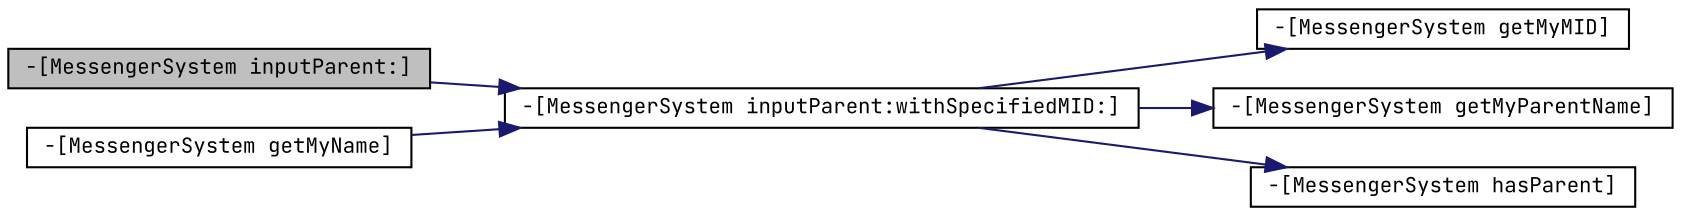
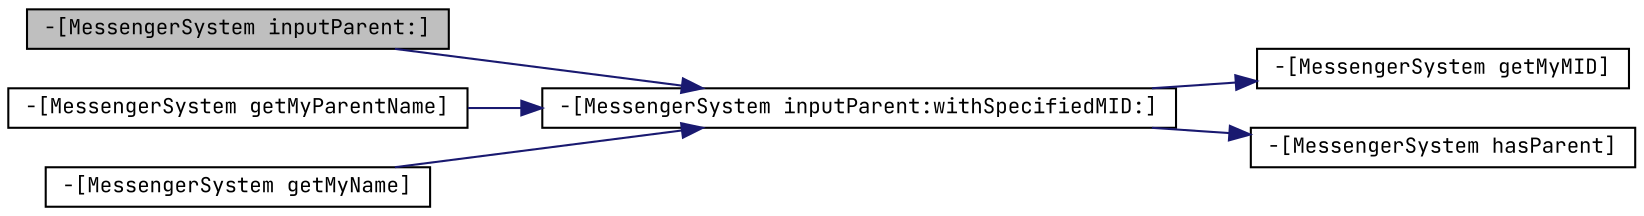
(1165, 108) -> (495, 108)
